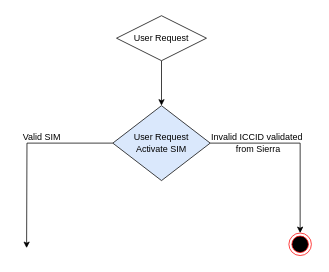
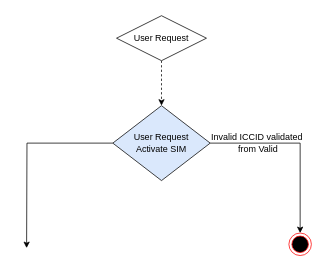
(162, 80) -> (162, 80)
(42, 138) -> none
(257, 143) -> (257, 143)
